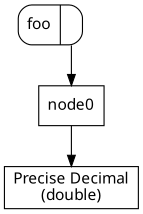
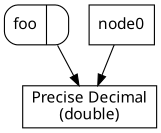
(71, 60) -> (66, 61)
